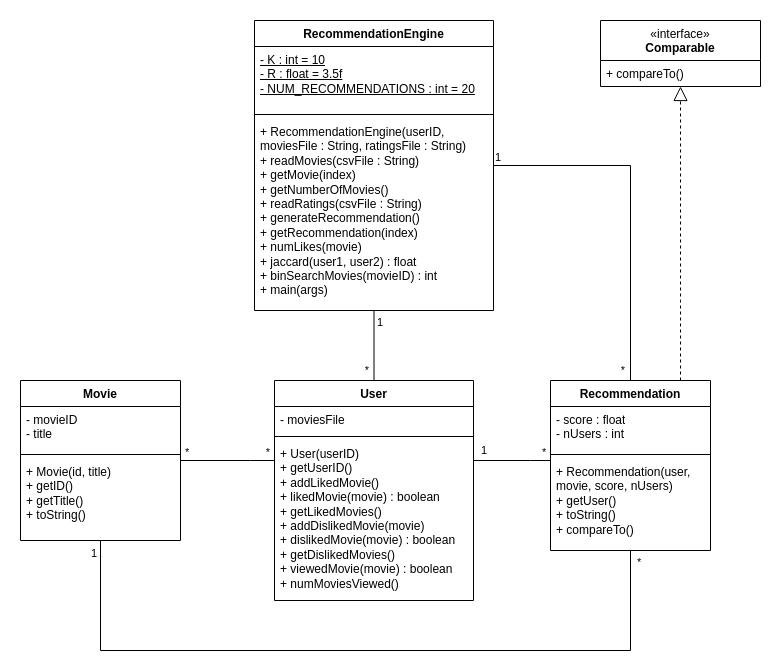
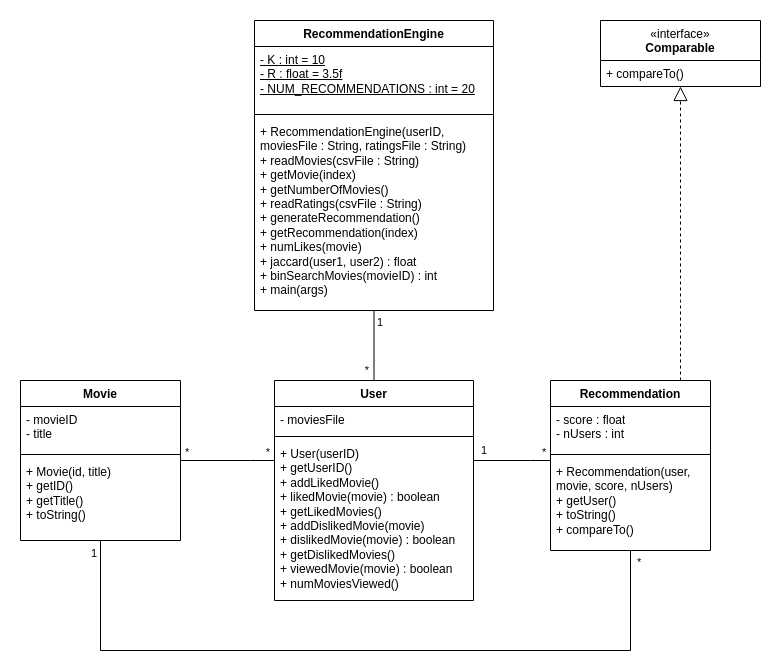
(631, 206) -> none
